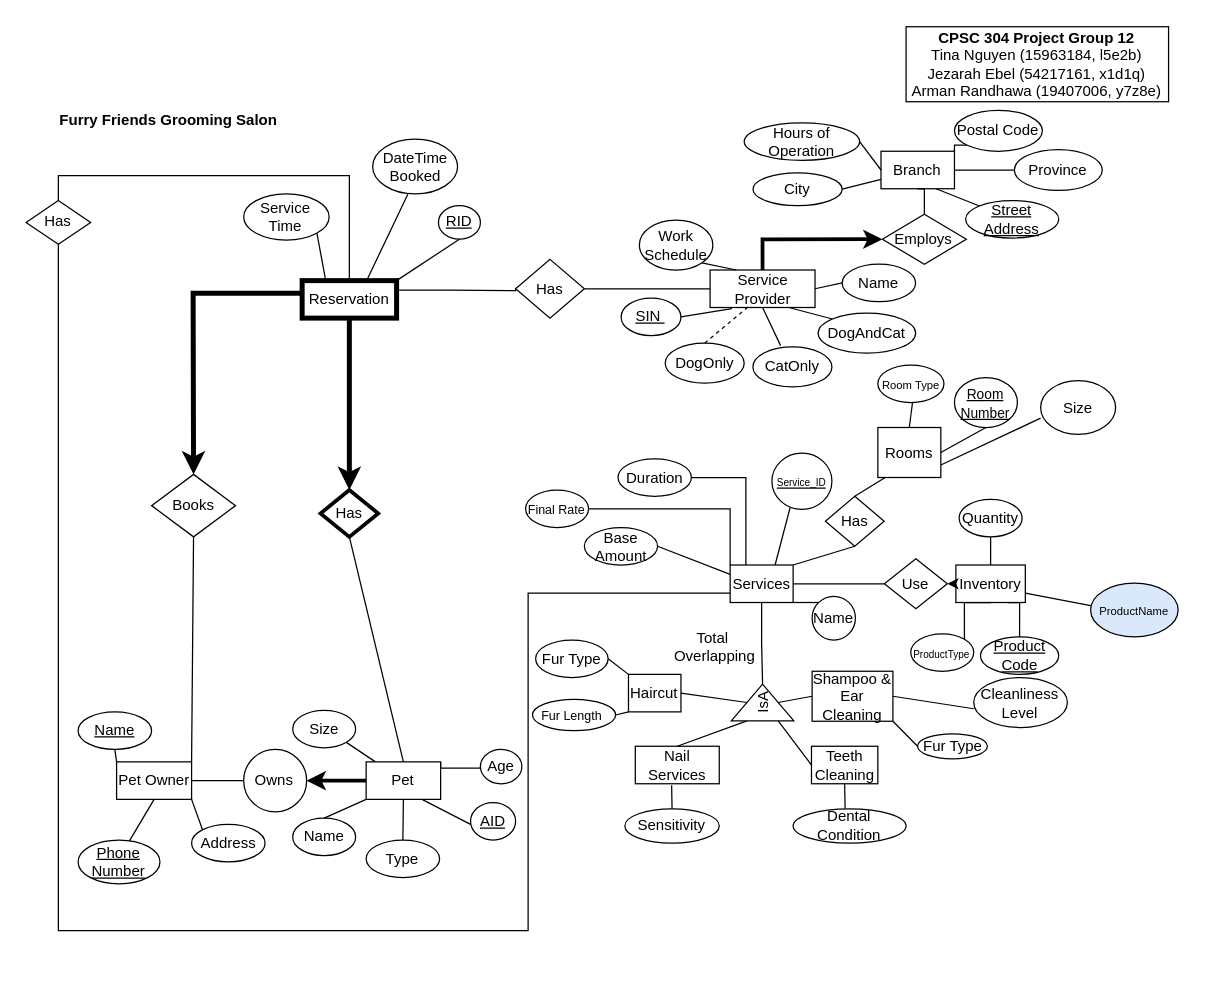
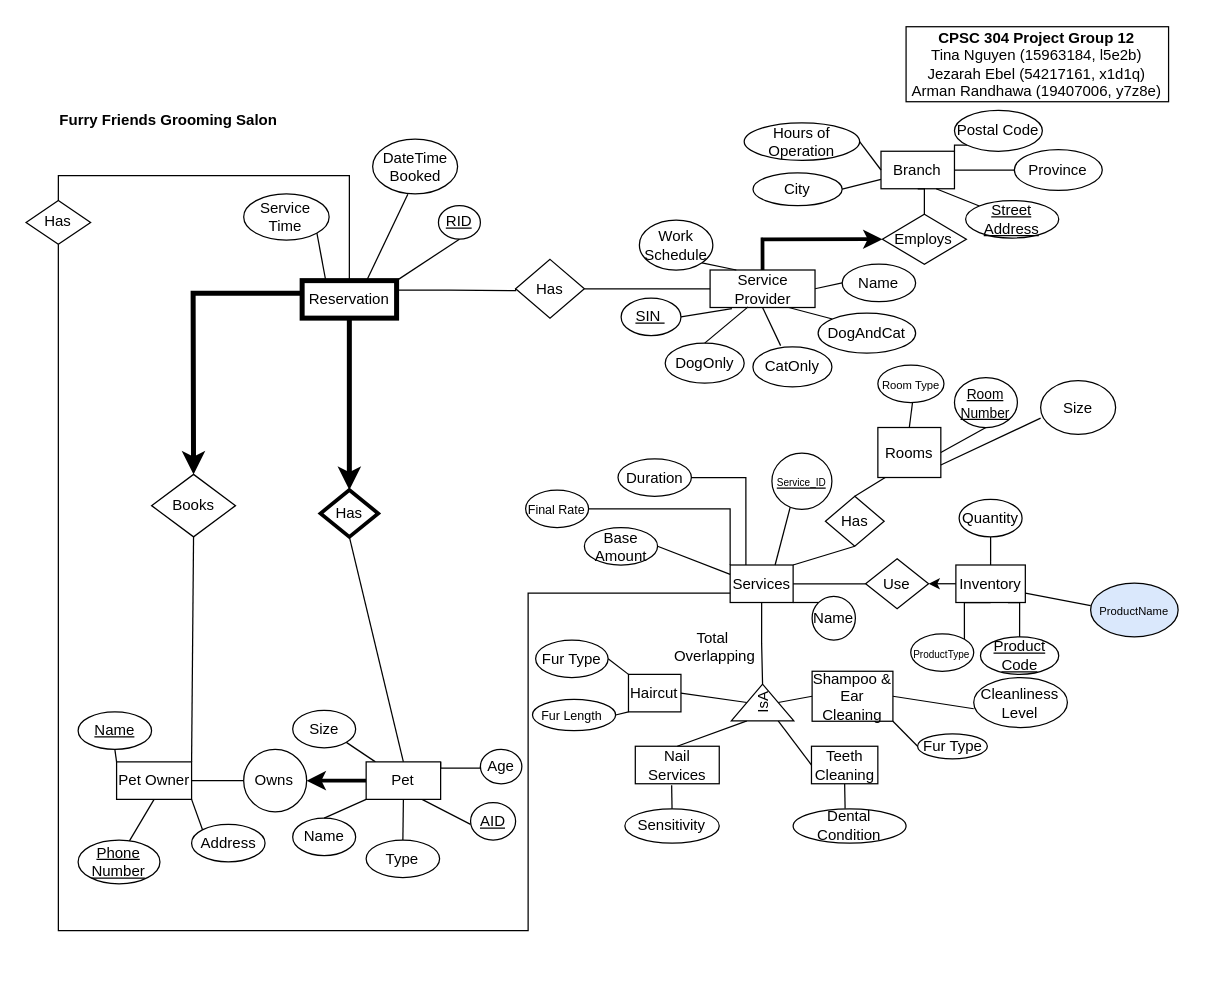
(726, 326) -> (726, 326)
(916, 584) -> (897, 584)
